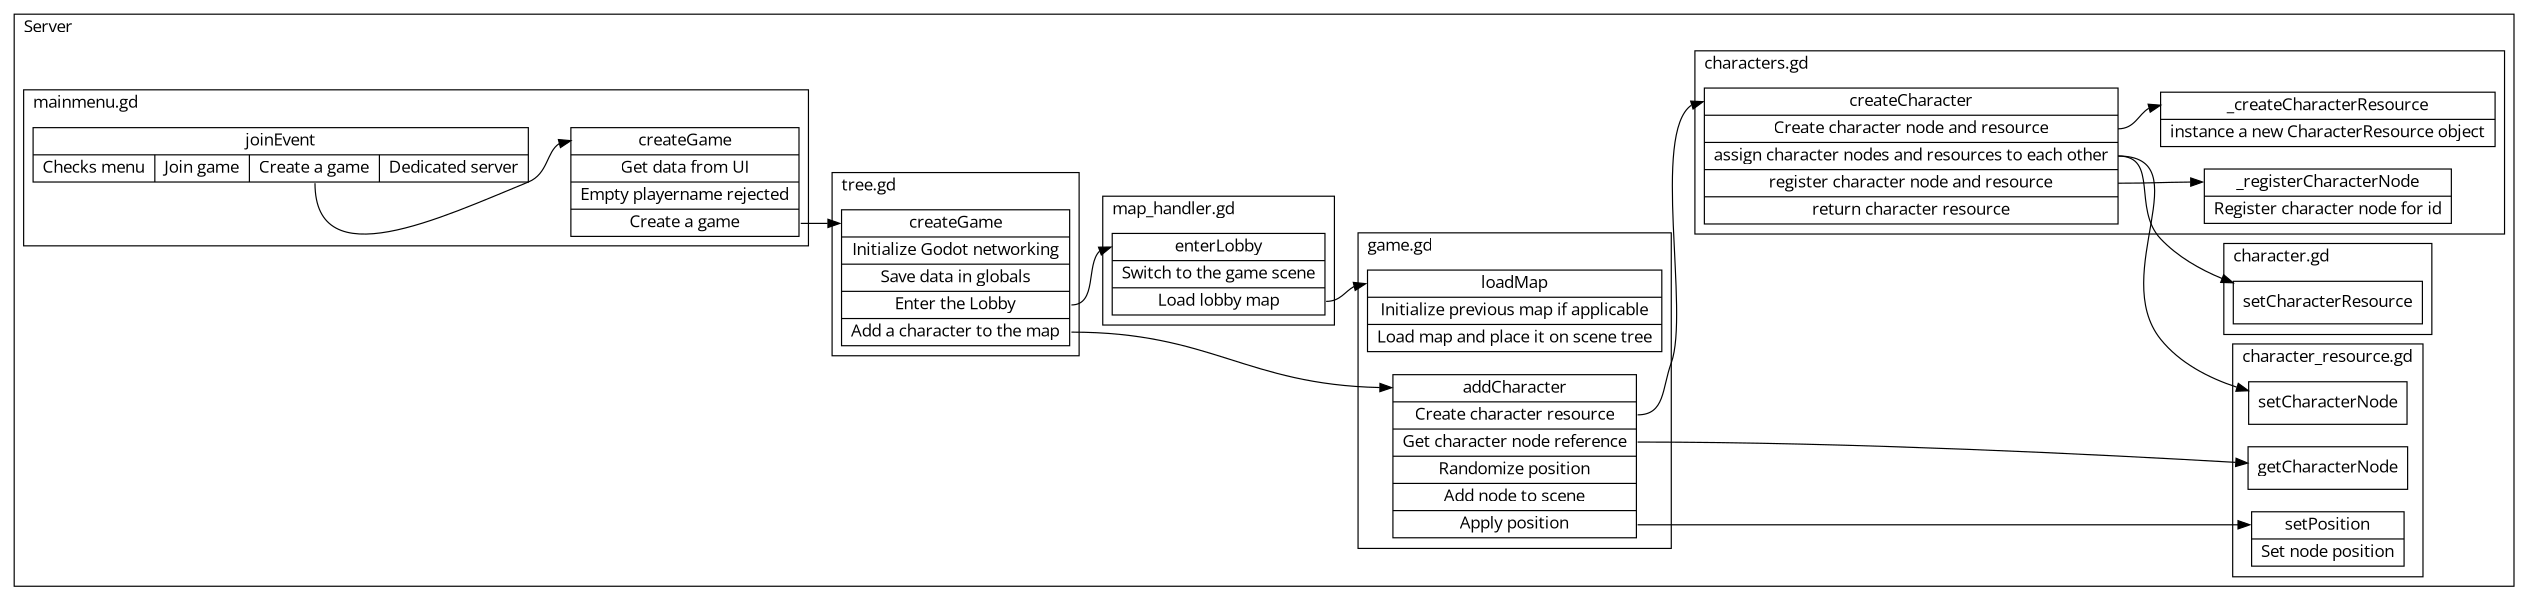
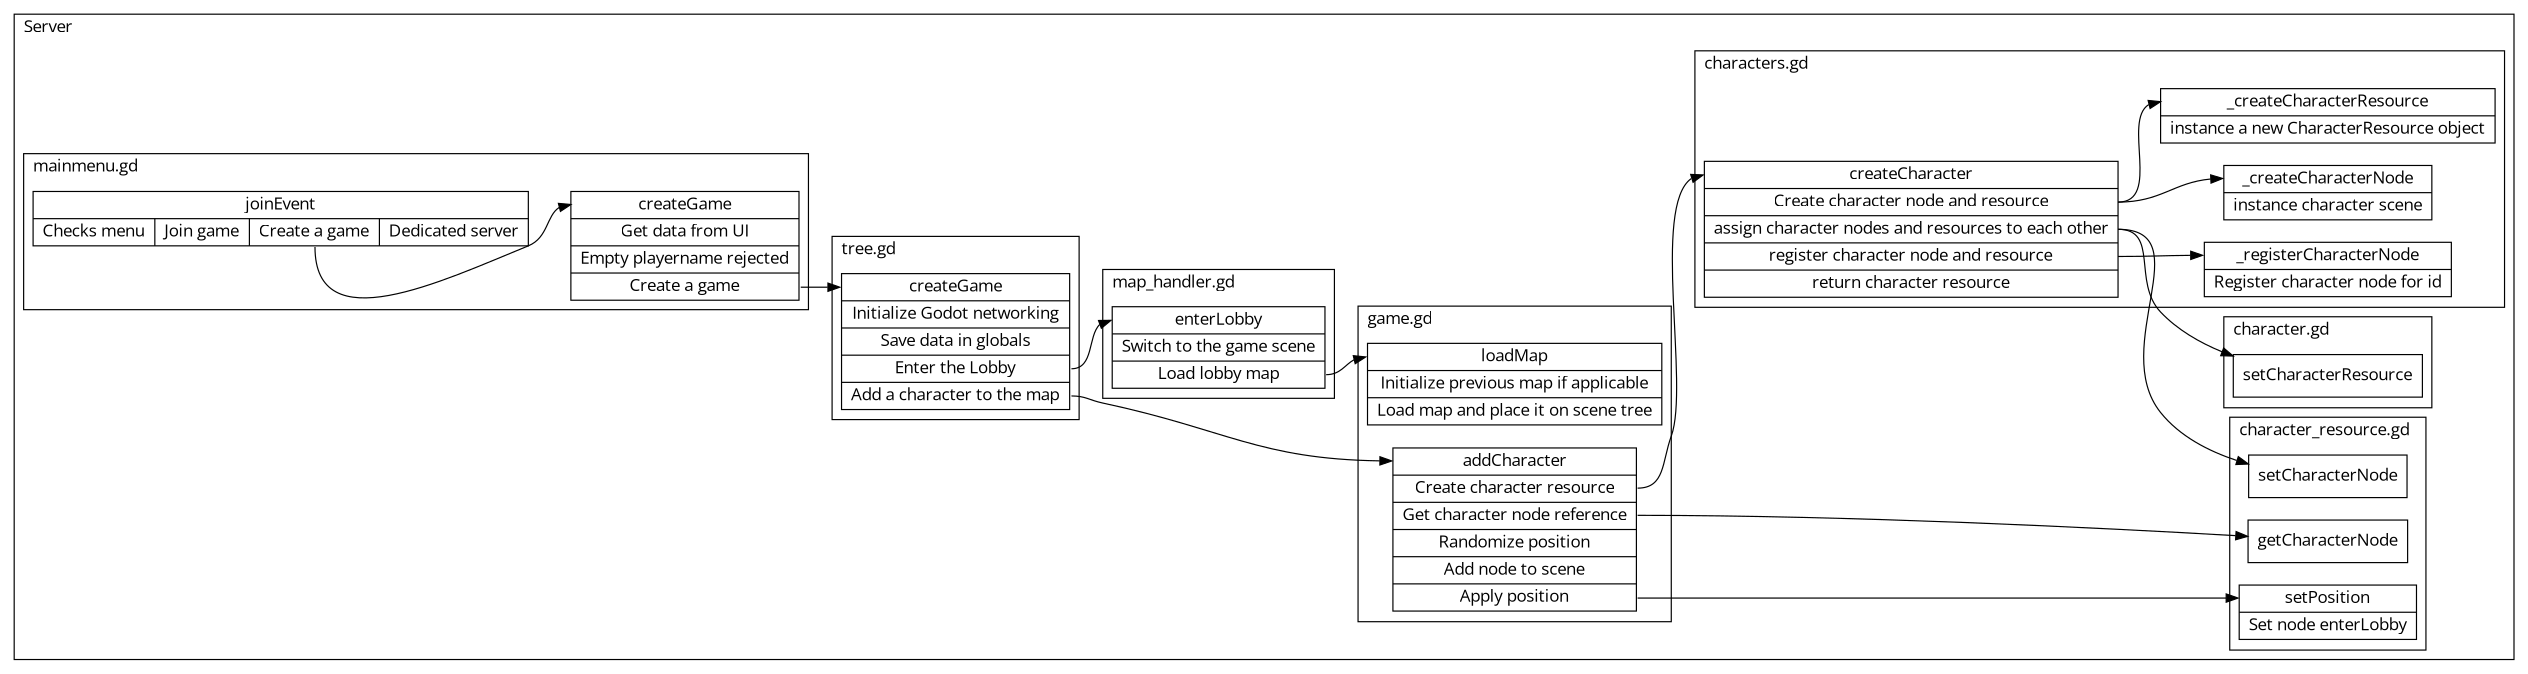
none -> (2328, 193)
(2328, 552) -> (2328, 625)
